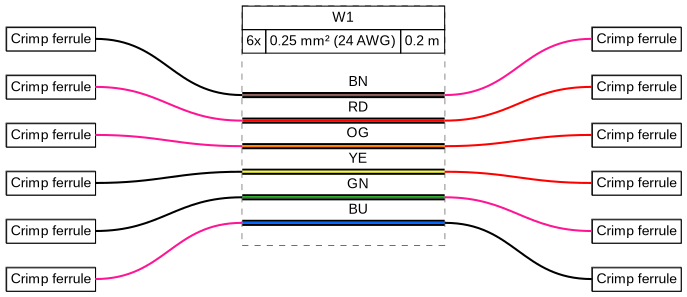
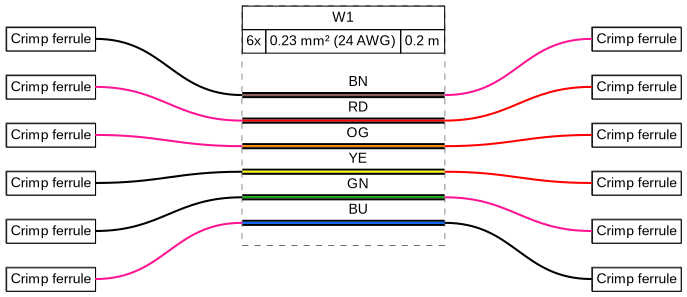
(333, 41) -> (333, 41)
